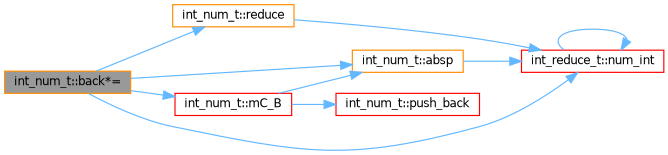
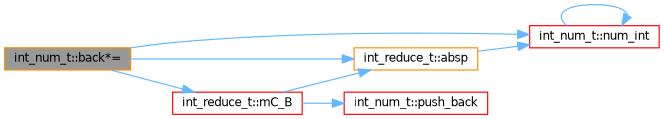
(233, 16) -> none
(408, 61) -> (416, 59)
(593, 61) -> (594, 37)
(233, 104) -> (237, 103)
